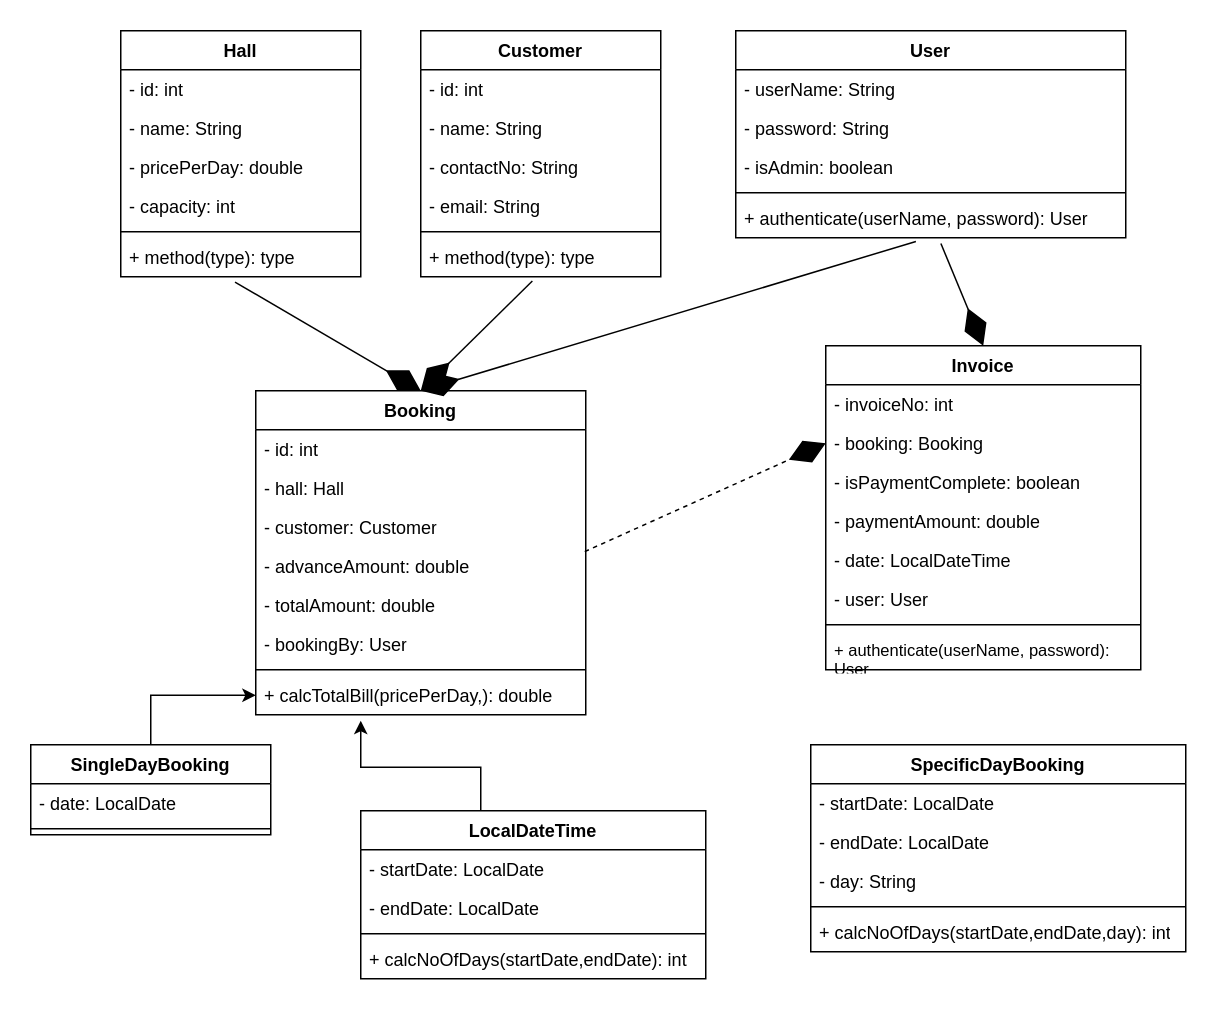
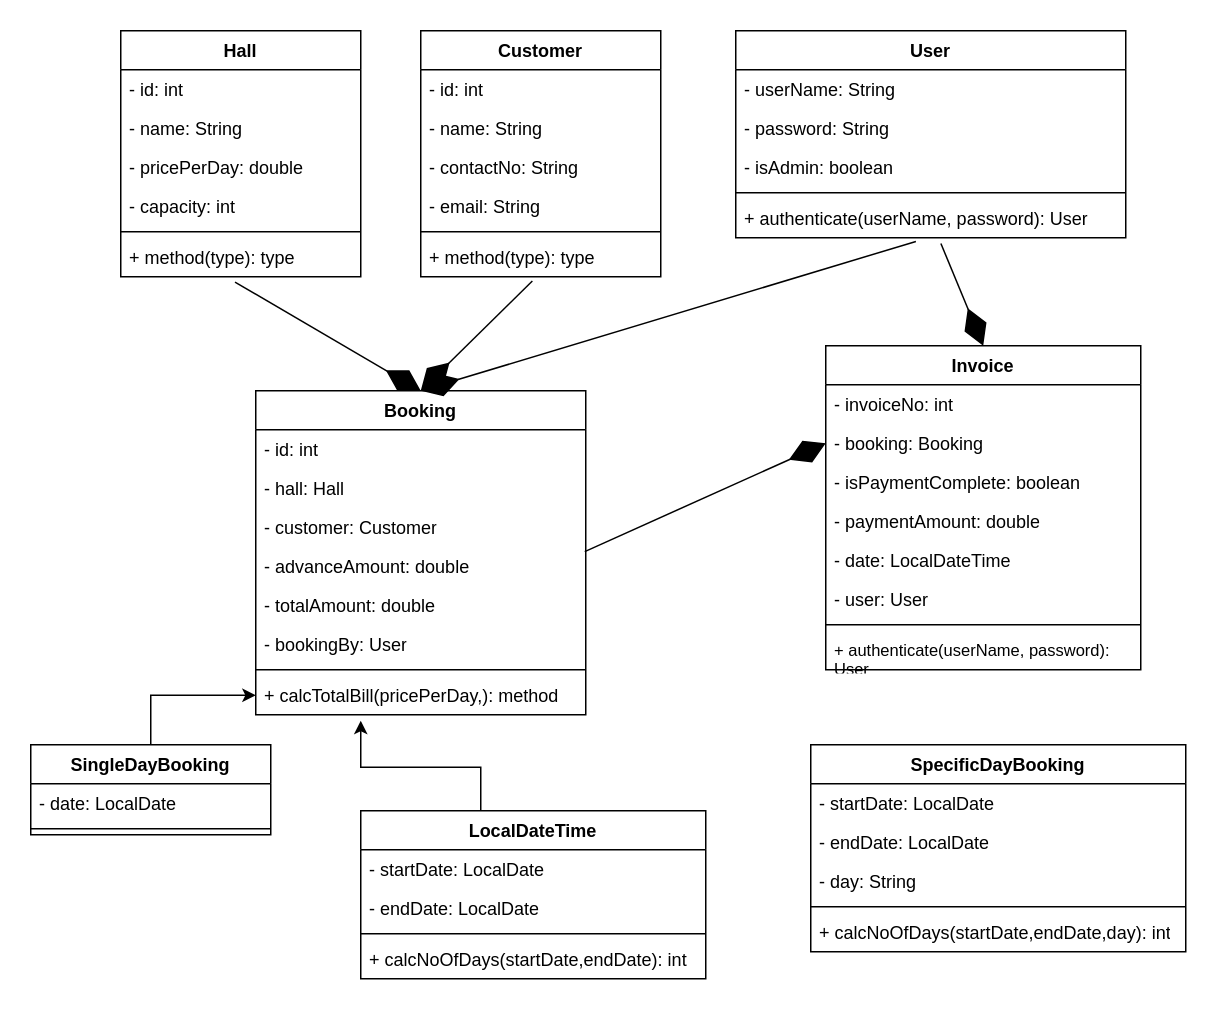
(688, 505) -> (688, 505)
(422, 708) -> (422, 708)
